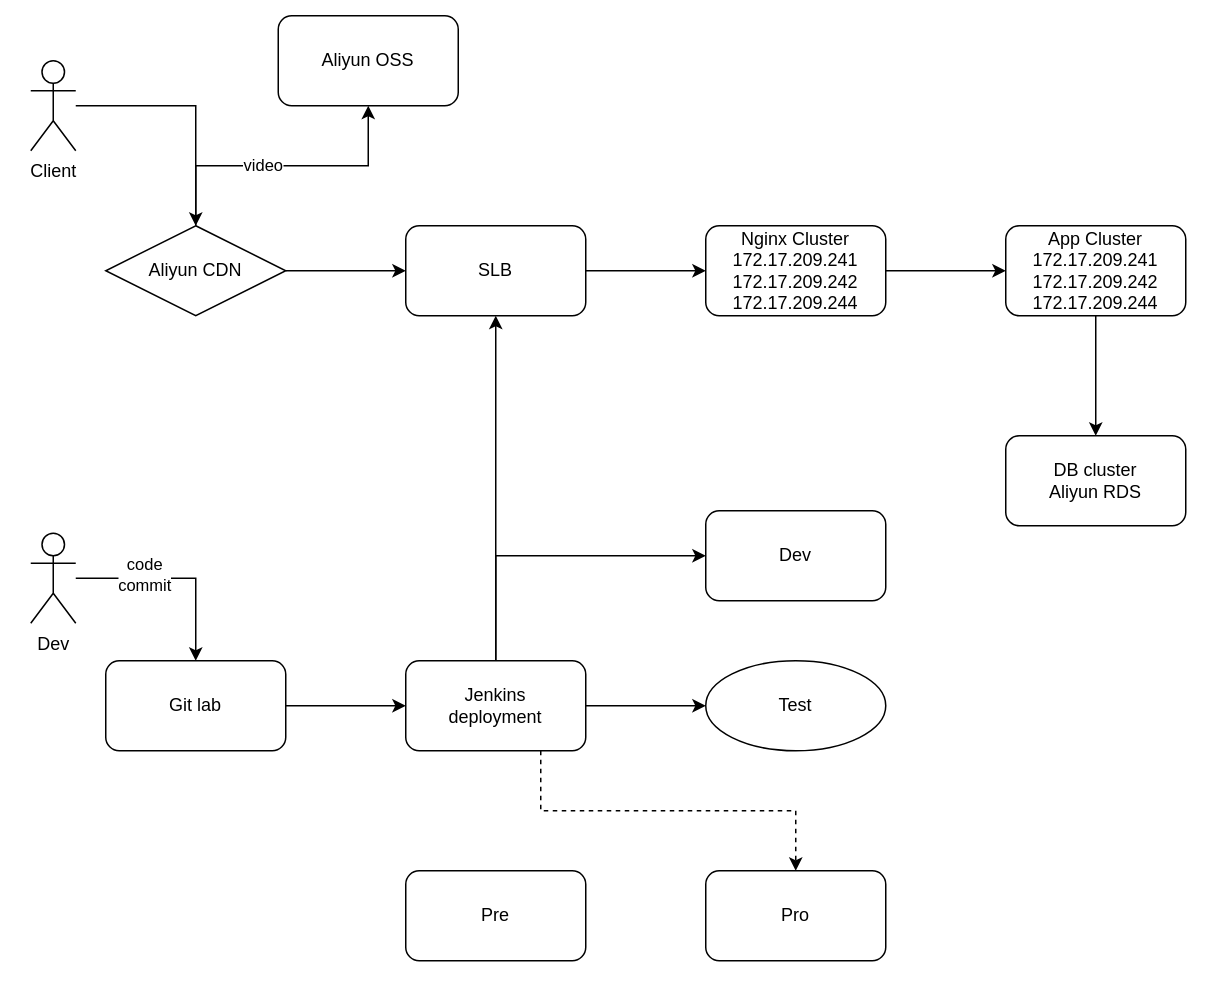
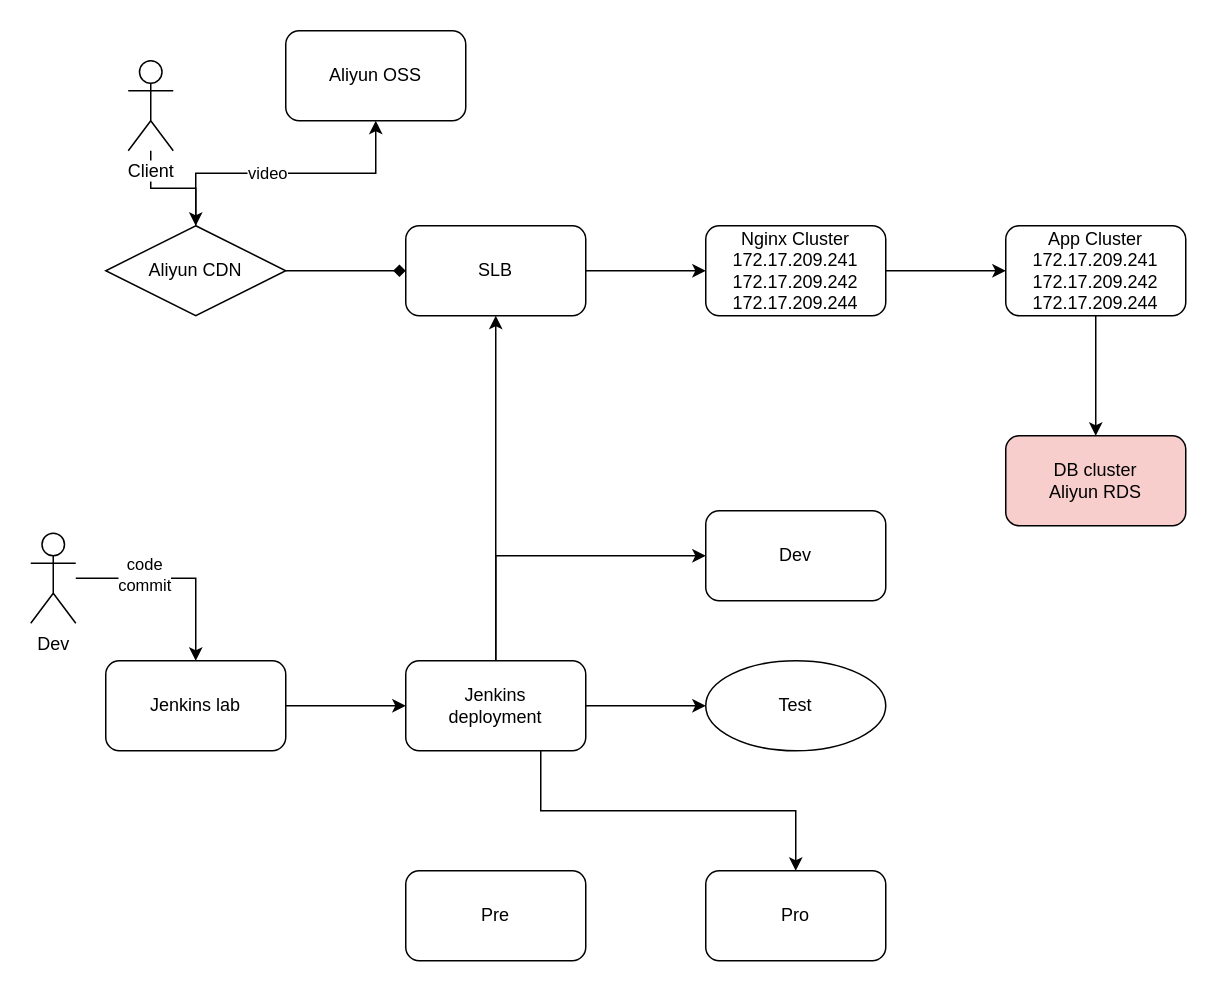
(368, 61) -> (376, 76)
(53, 106) -> (151, 106)
(394, 271) -> (393, 271)
(1096, 481) -> (1096, 481)
(196, 706) -> (196, 706)
(662, 811) -> (662, 811)
